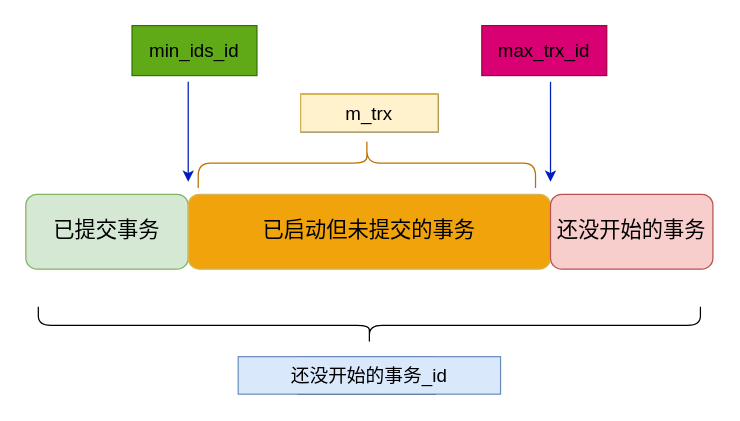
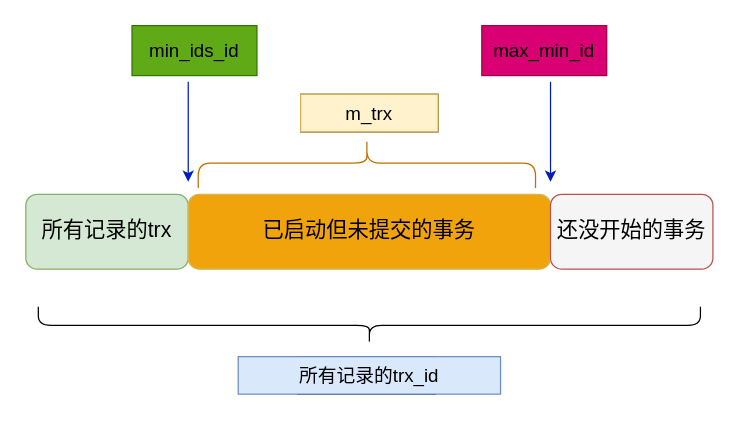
(544, 51) -> (544, 51)
(107, 232) -> (107, 232)
(632, 232) -> (632, 232)
(369, 376) -> (369, 376)
